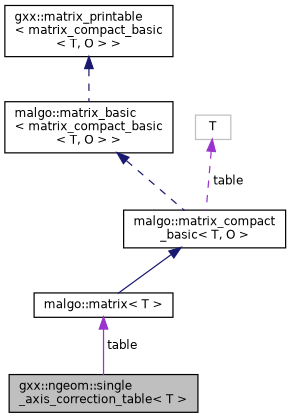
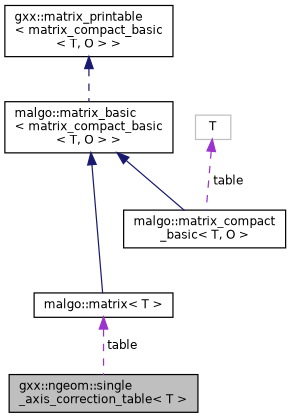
(156, 186) -> (156, 186)
(144, 274) -> (97, 229)
(104, 352) -> (104, 352)
